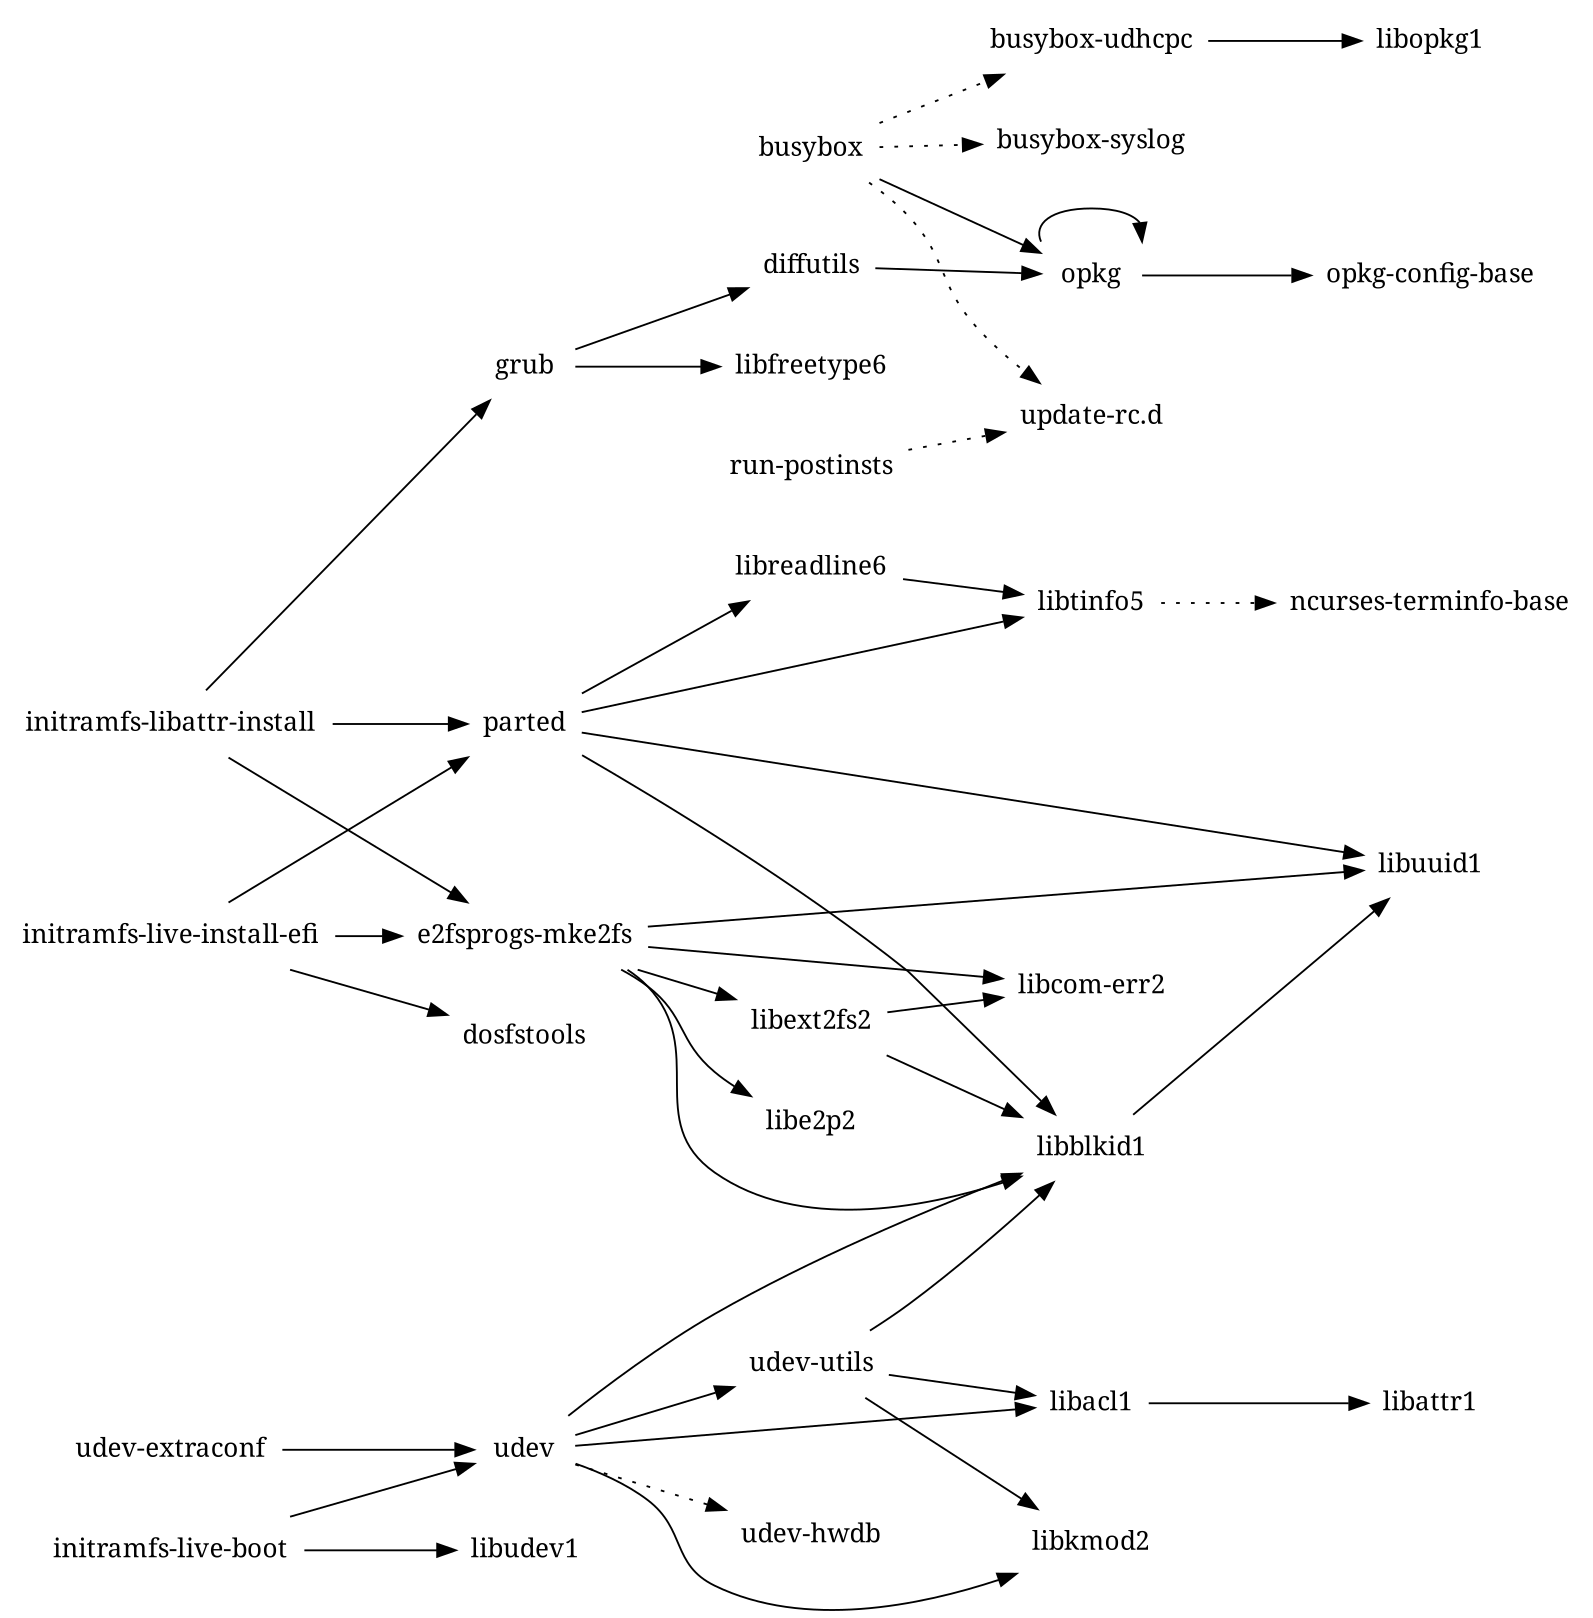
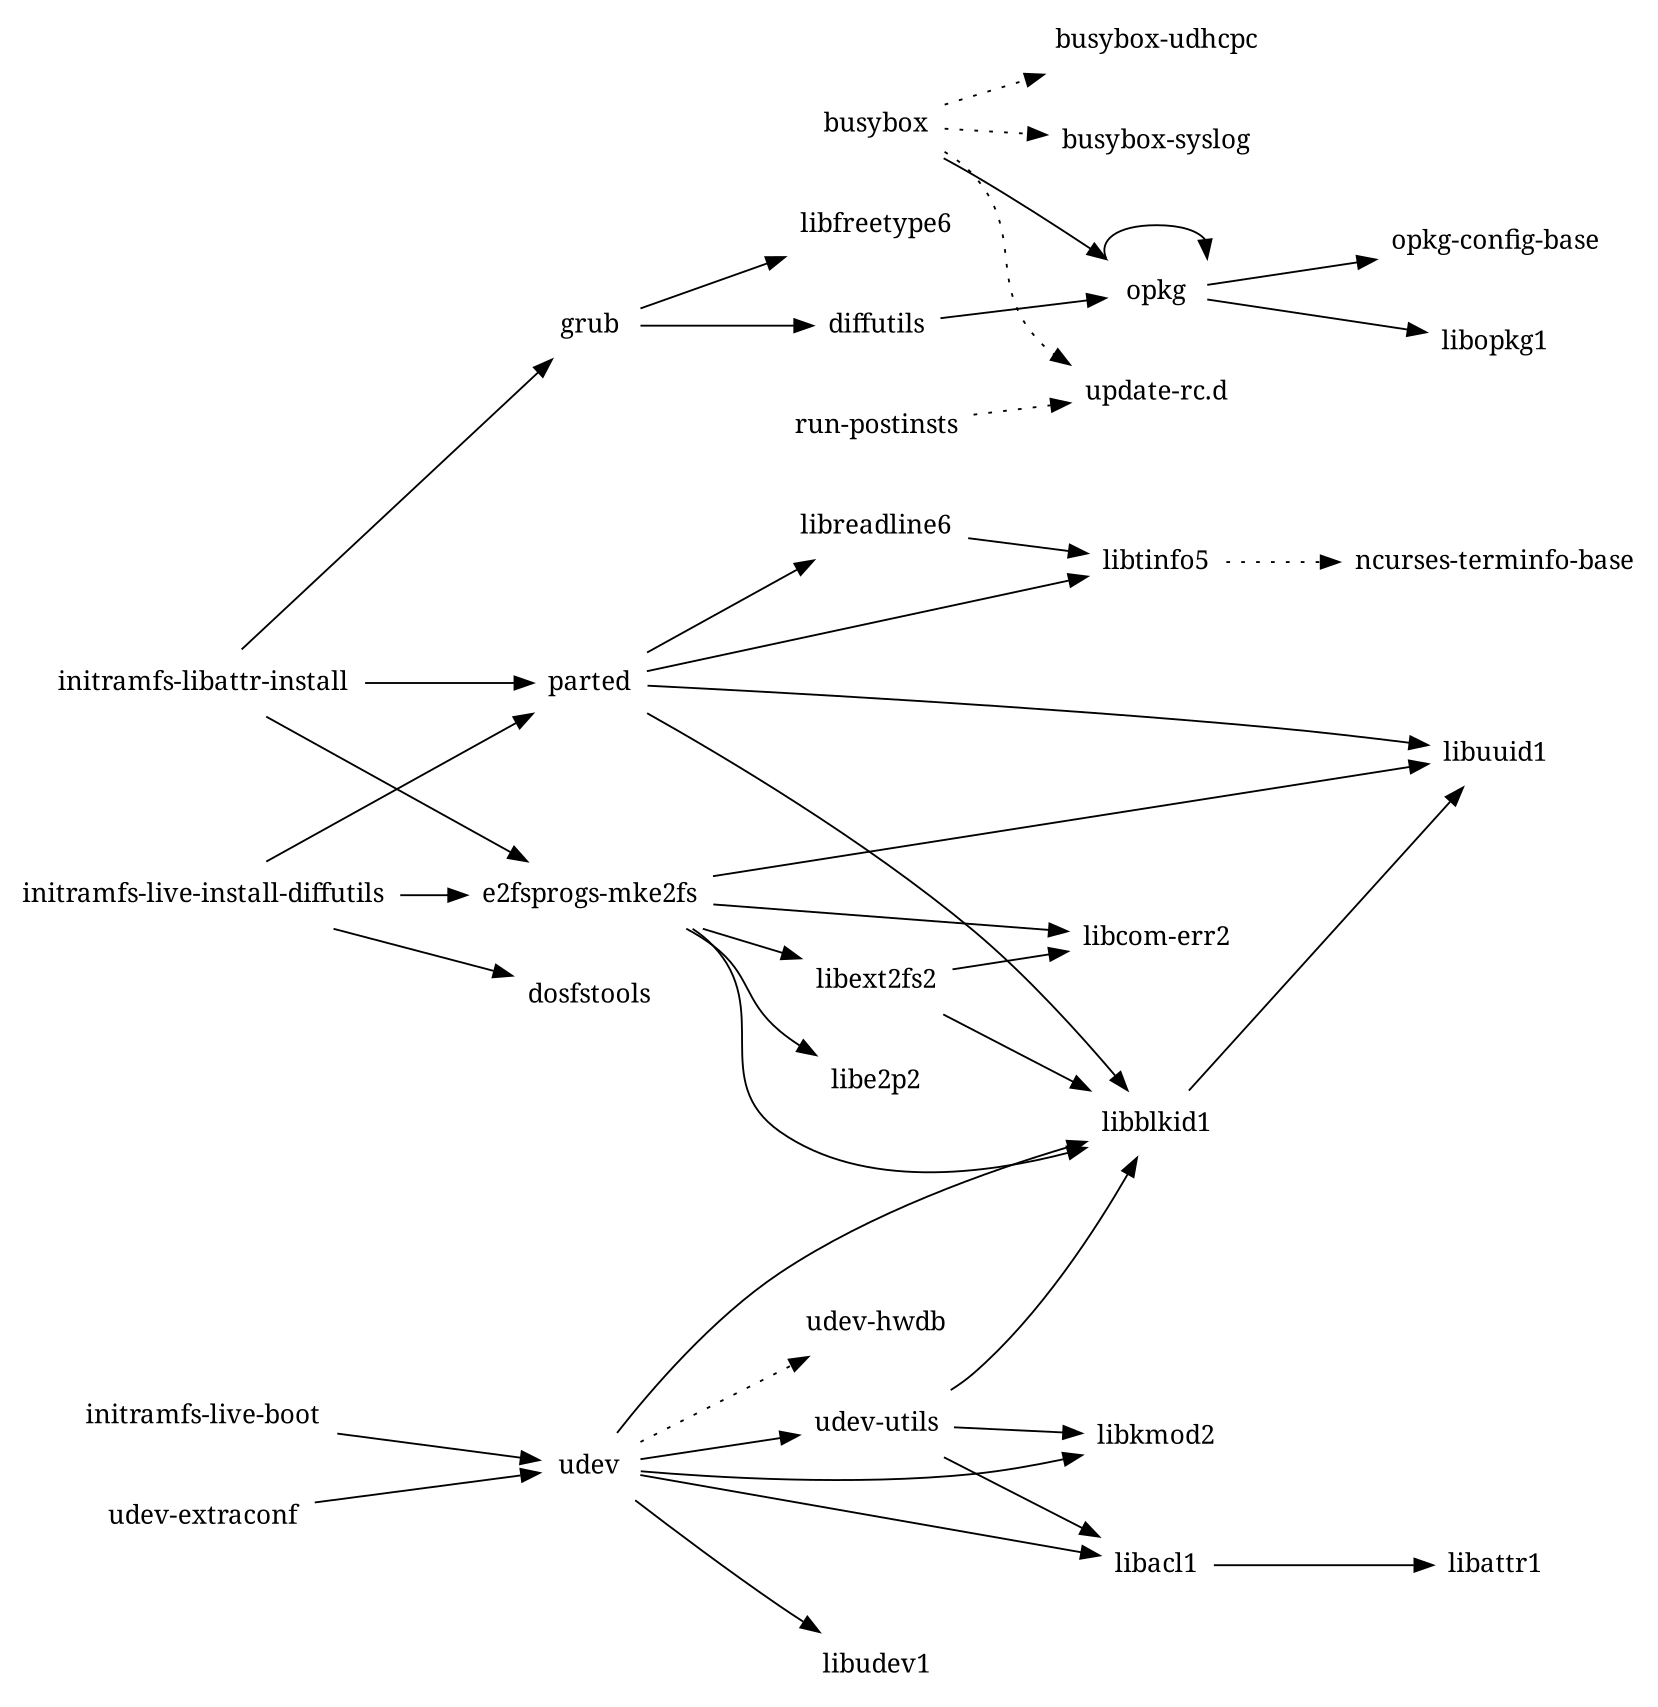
(1275, 41) -> (1307, 314)
(171, 936) -> (204, 895)
(371, 1550) -> (718, 1562)
